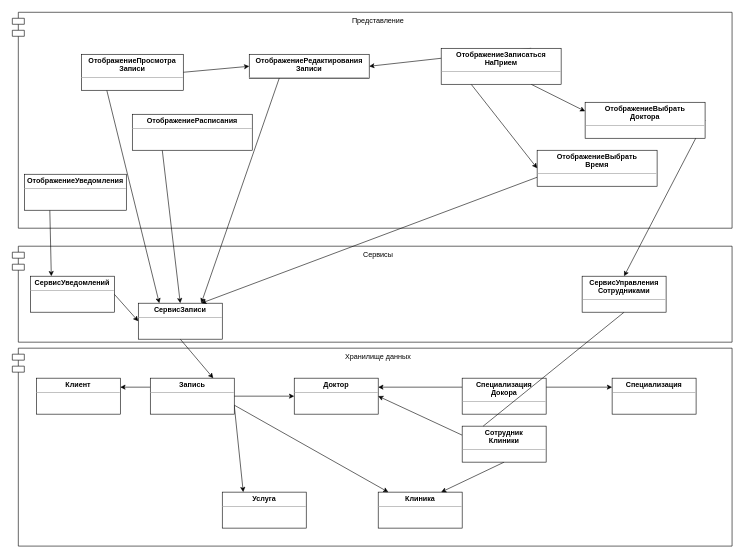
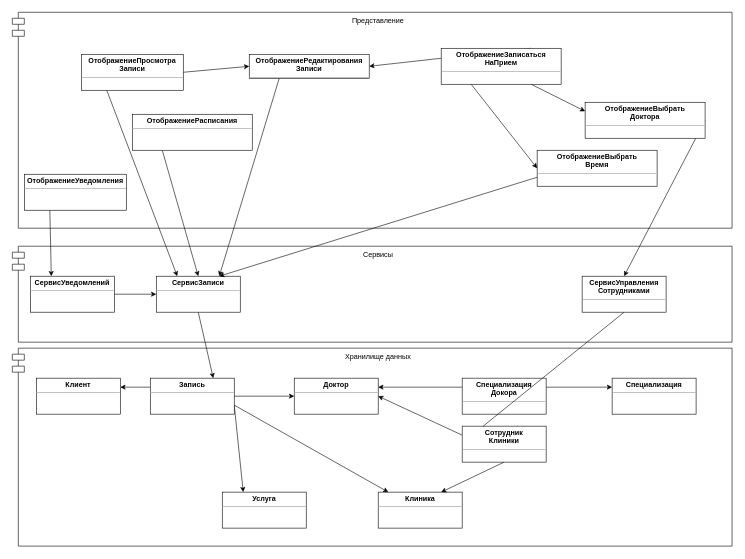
(180, 321) -> (198, 294)
